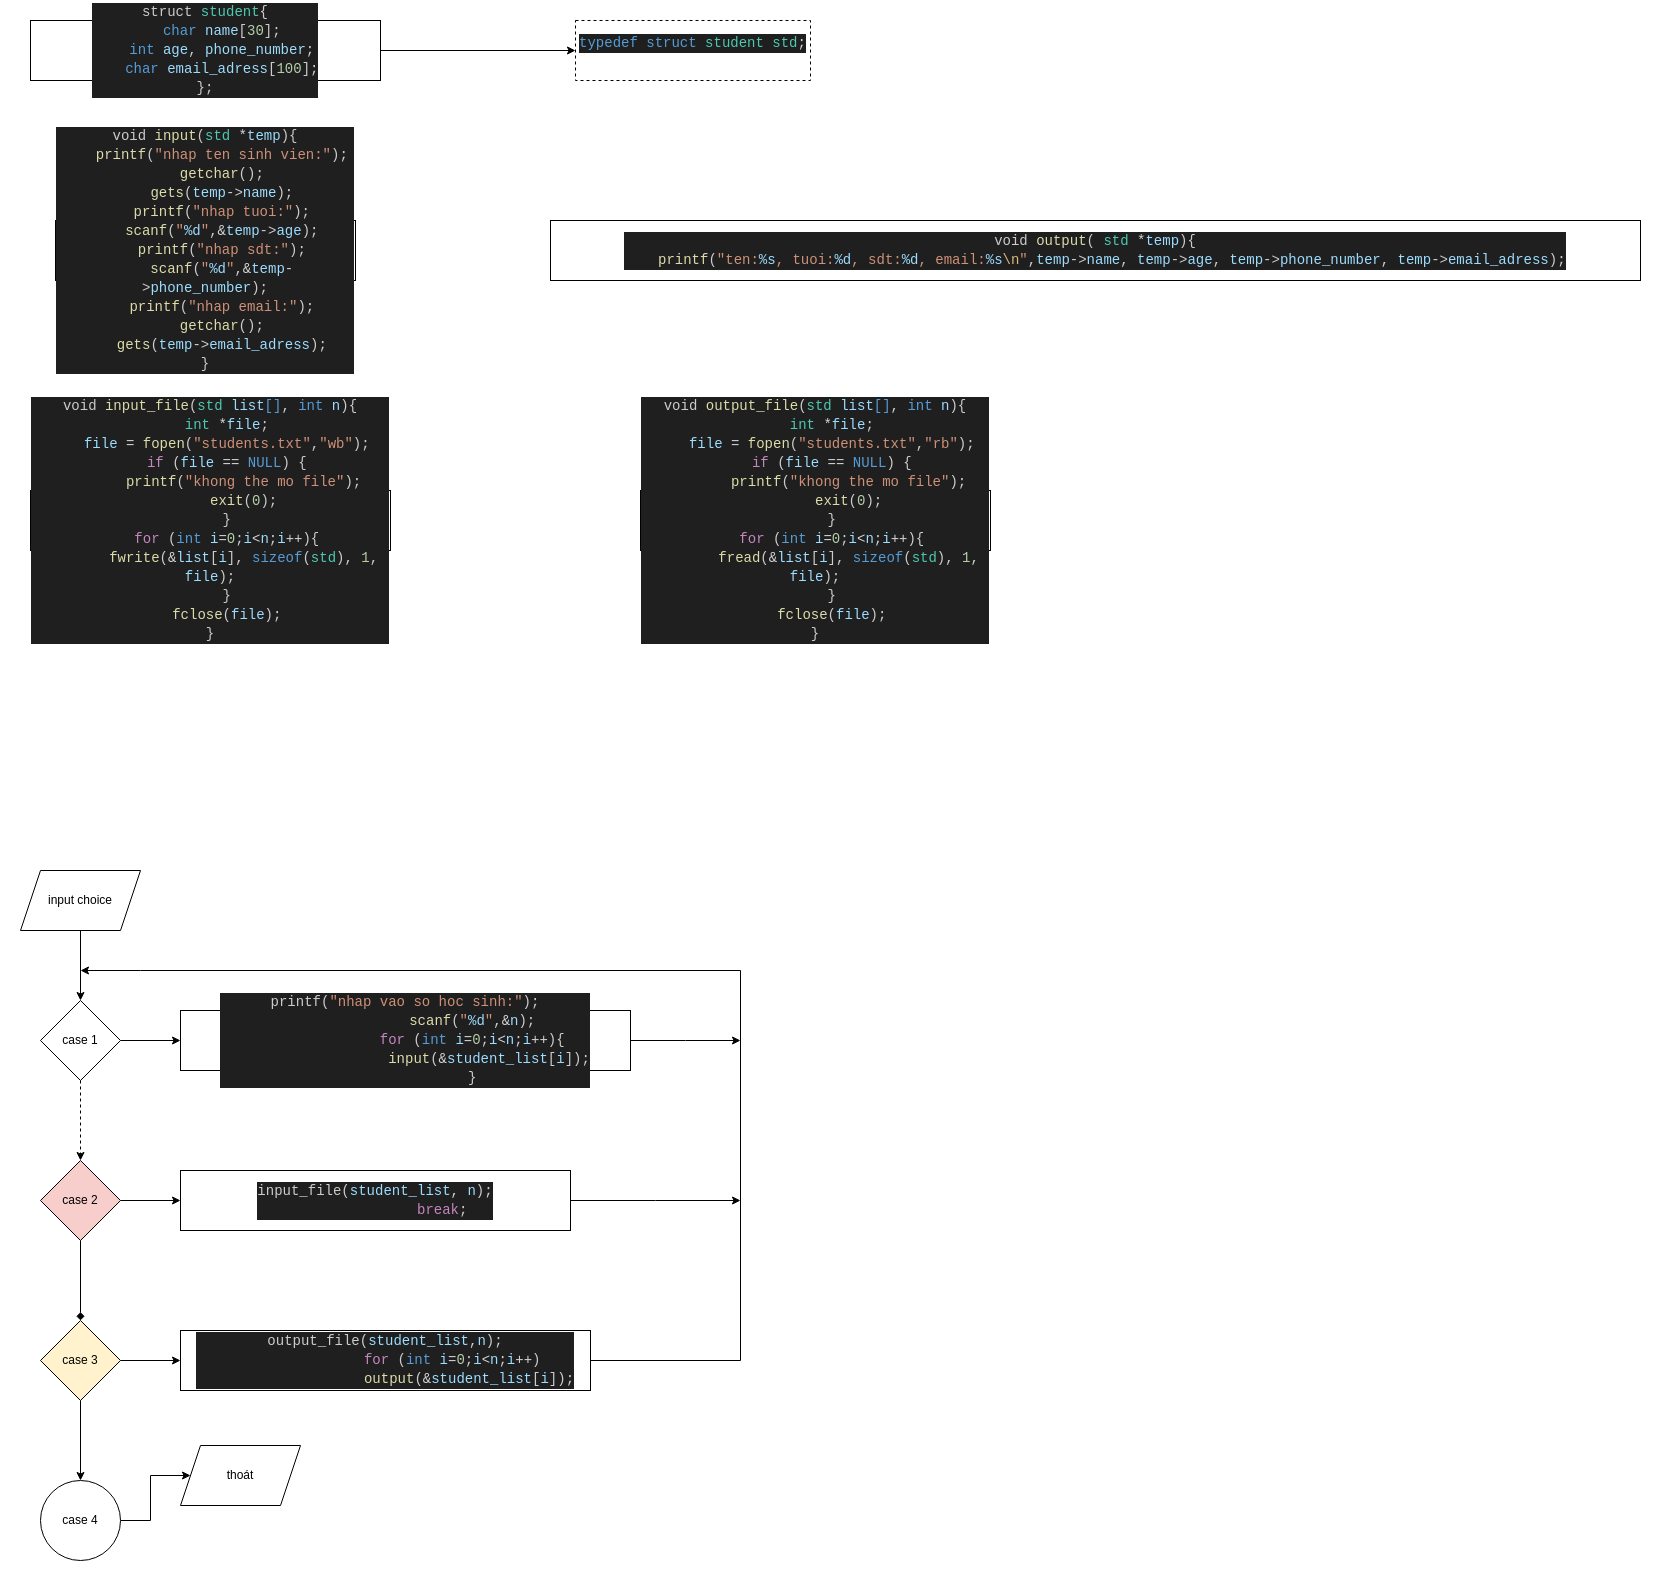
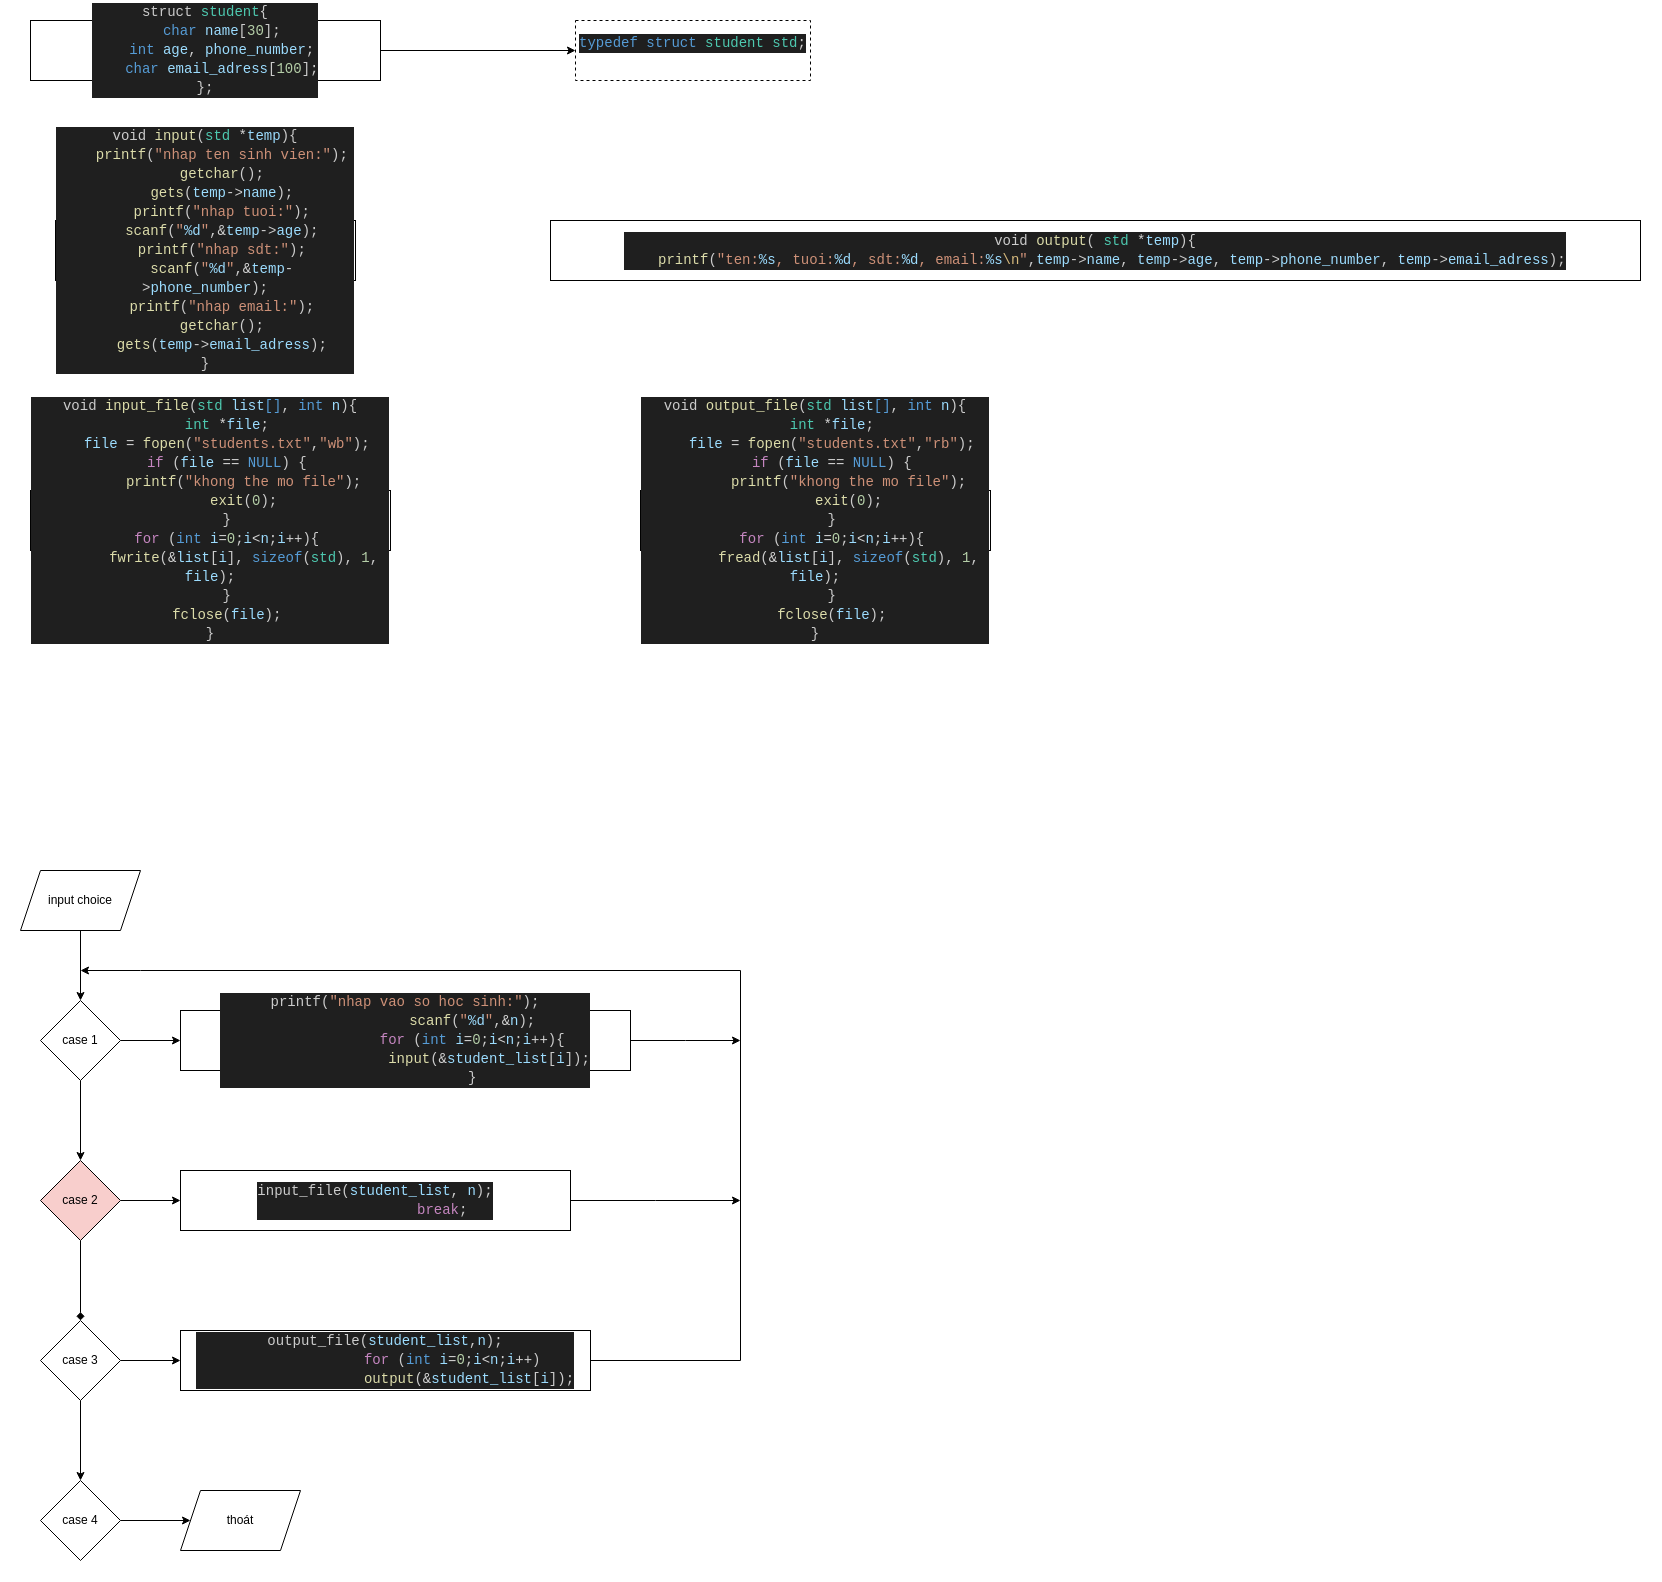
(81, 1118) -> (81, 1118)
(81, 1361) -> (81, 1361)
(241, 1476) -> (241, 1521)
(81, 1521) -> (81, 1521)
